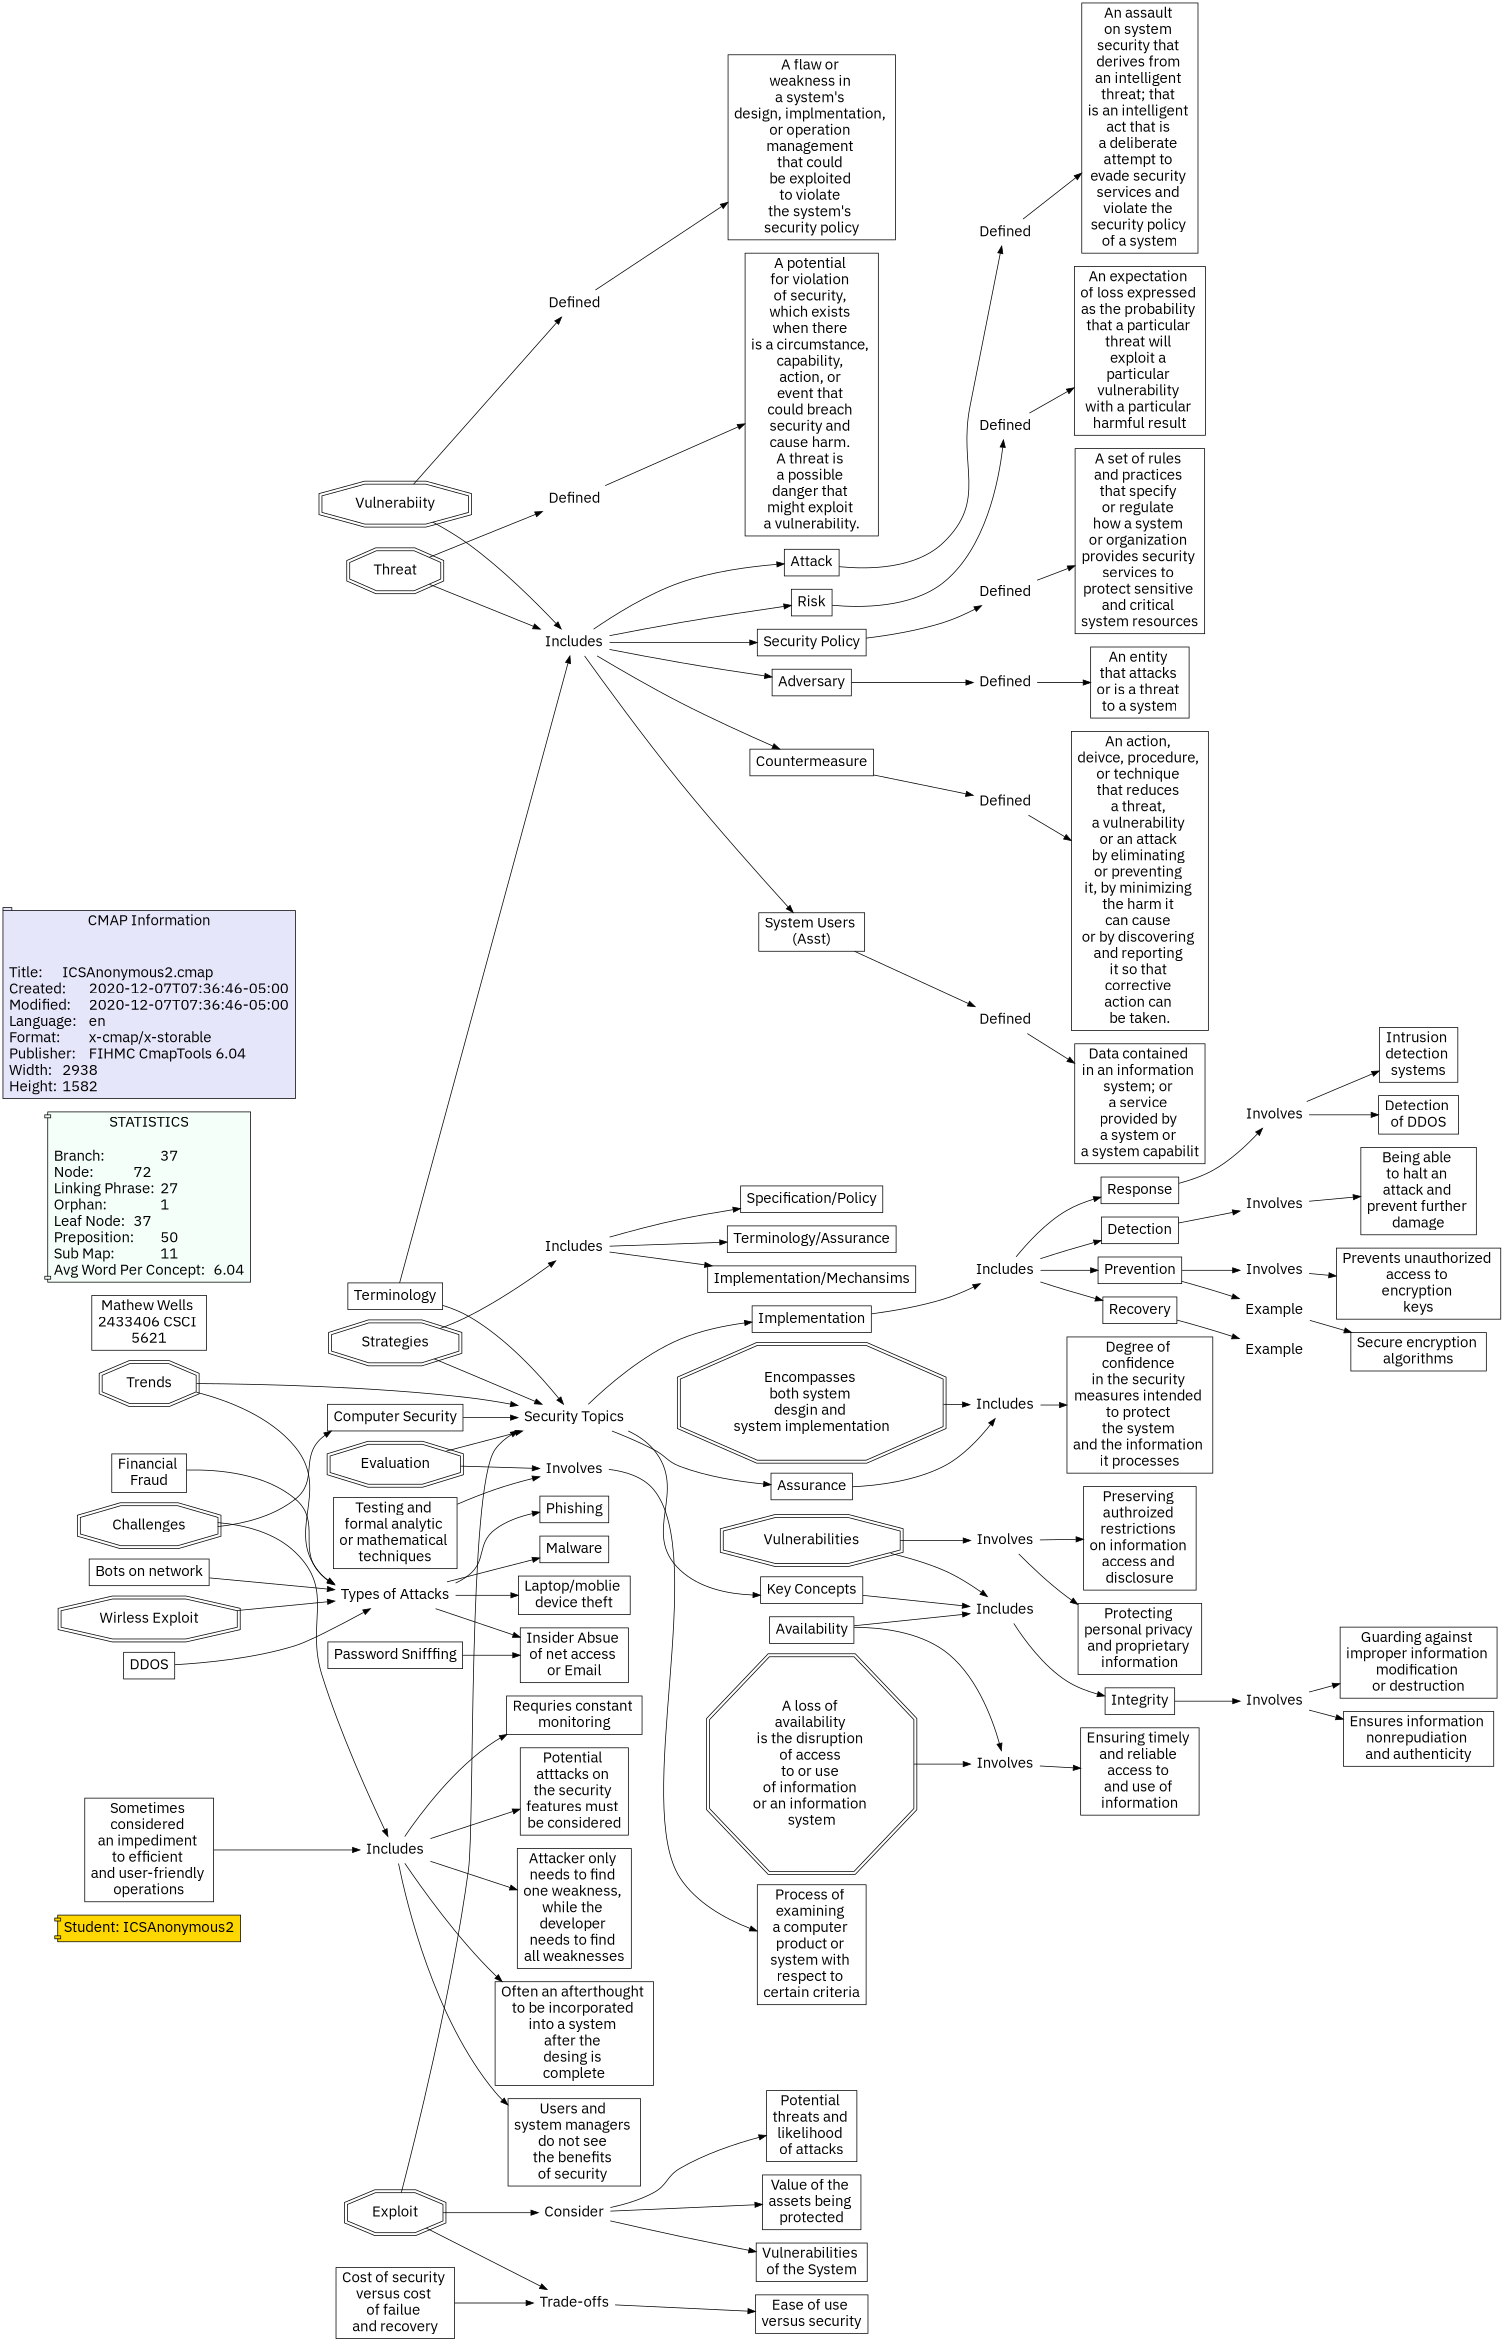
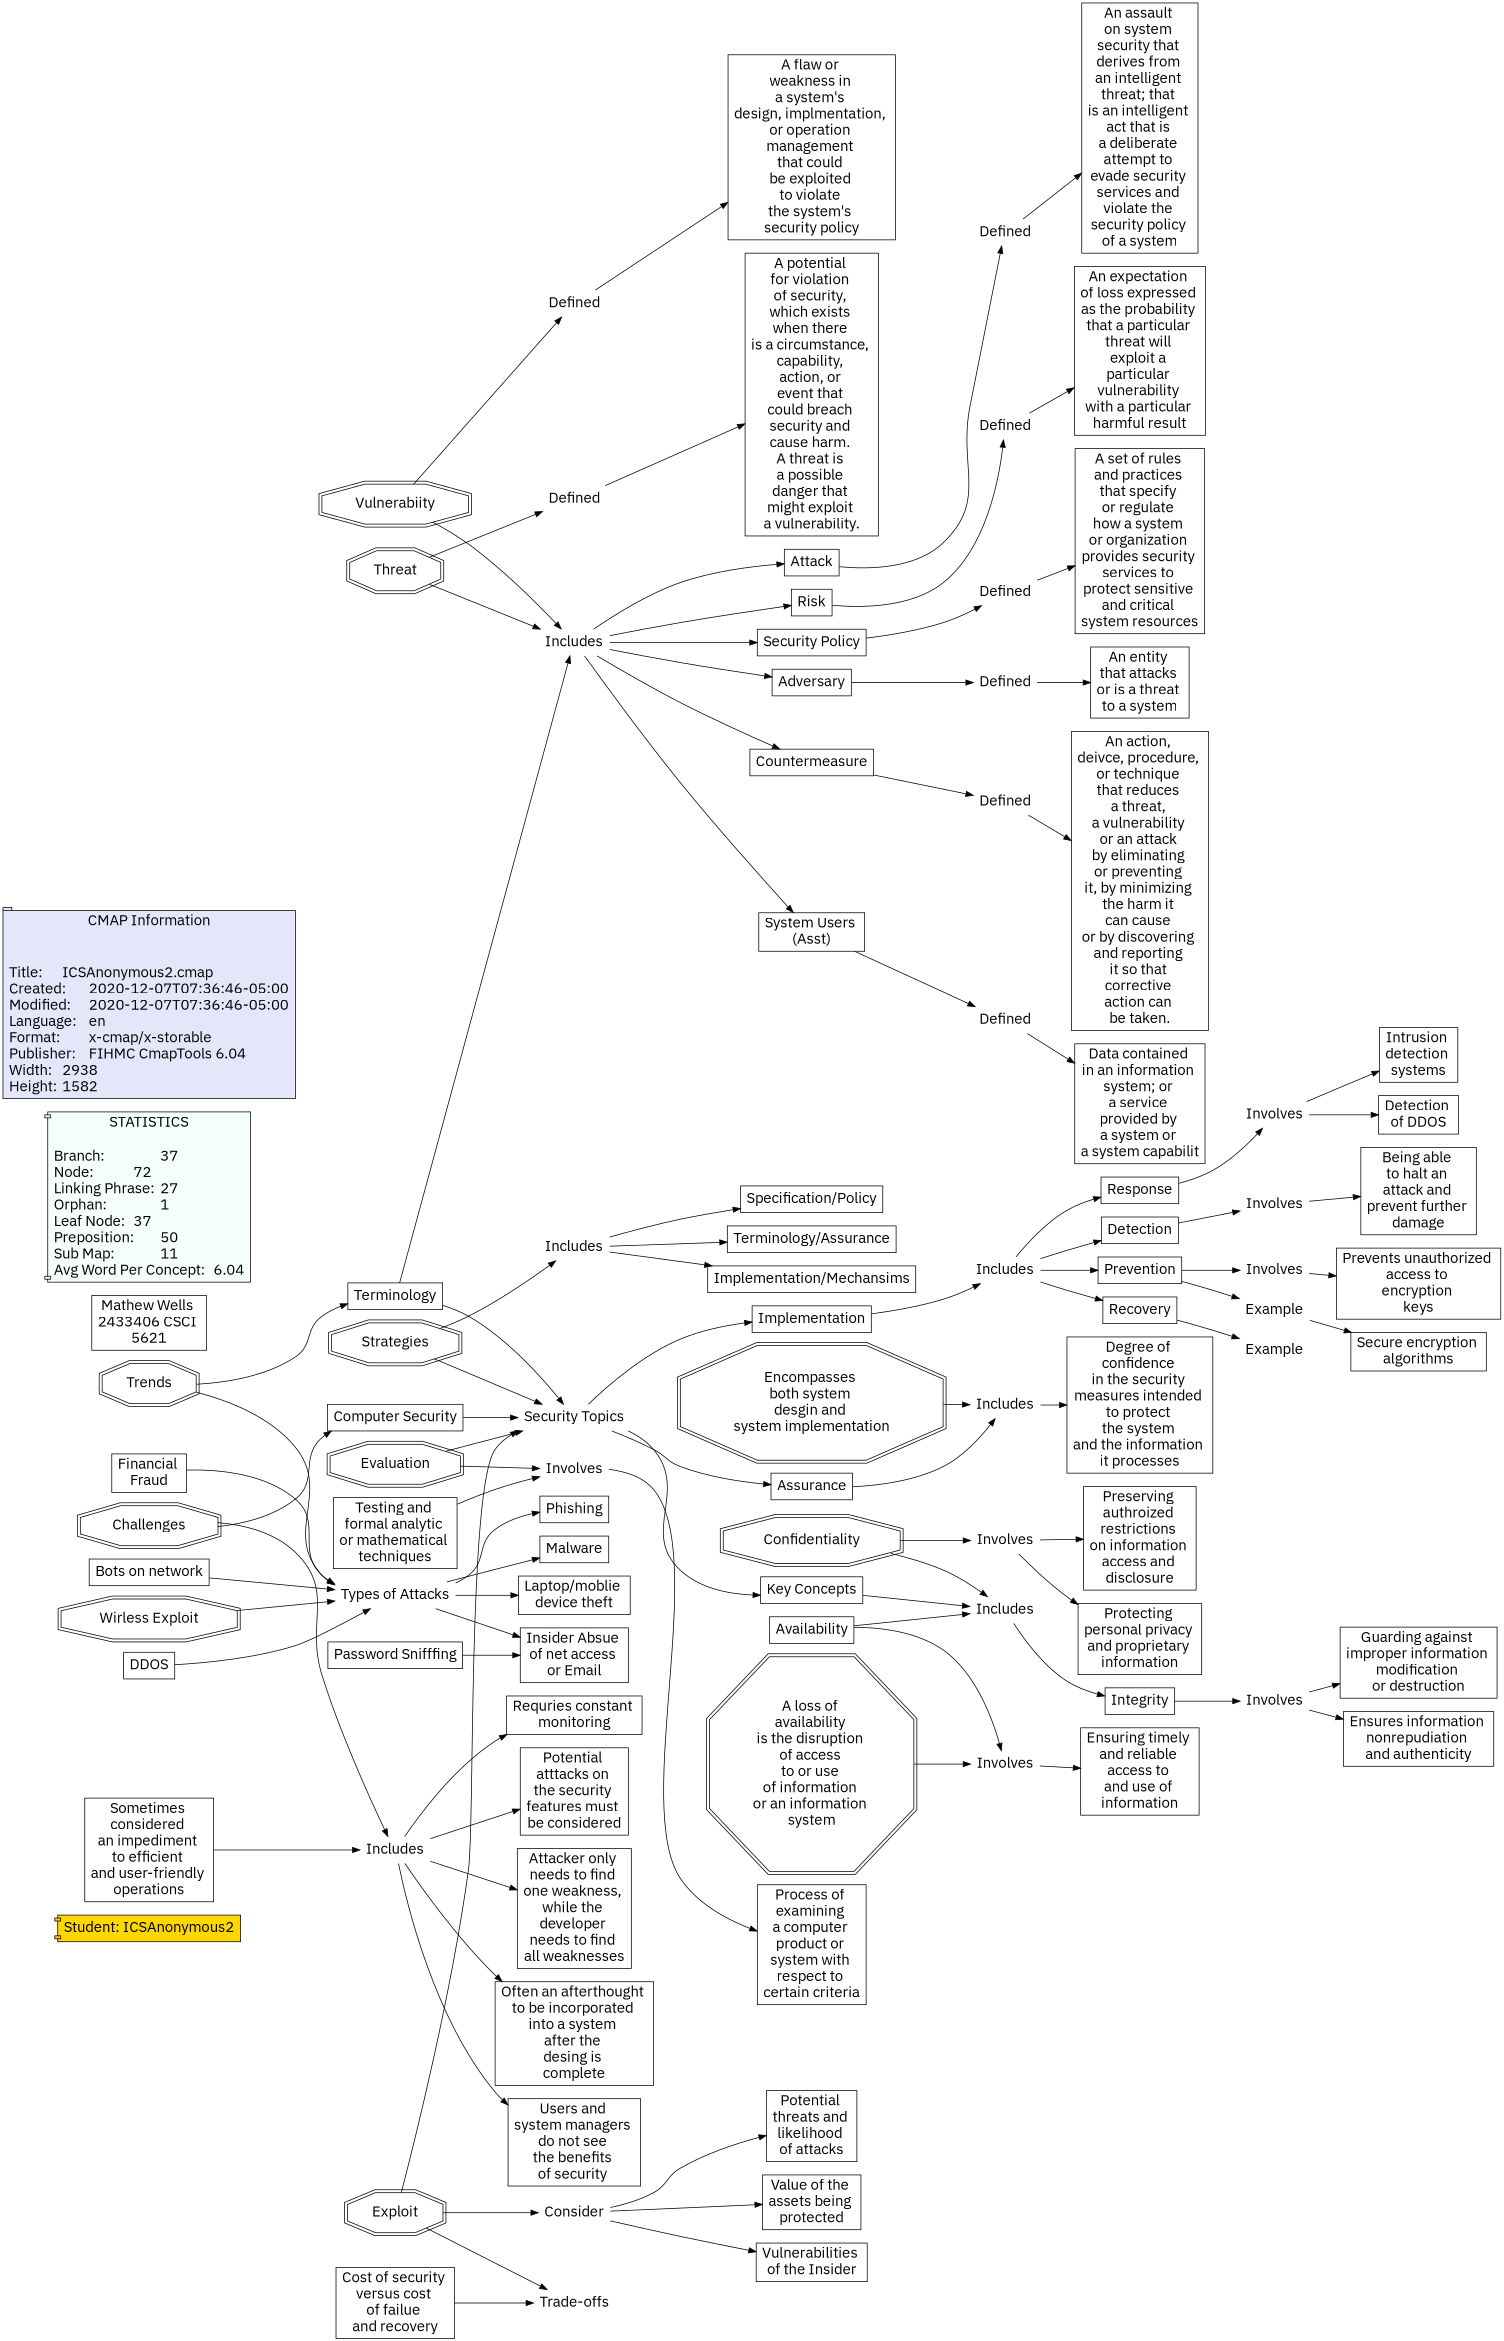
(354, 1388) -> (281, 1365)
(812, 1541) -> (812, 1541)
(812, 2262) -> (812, 2262)
(812, 2314) -> none
